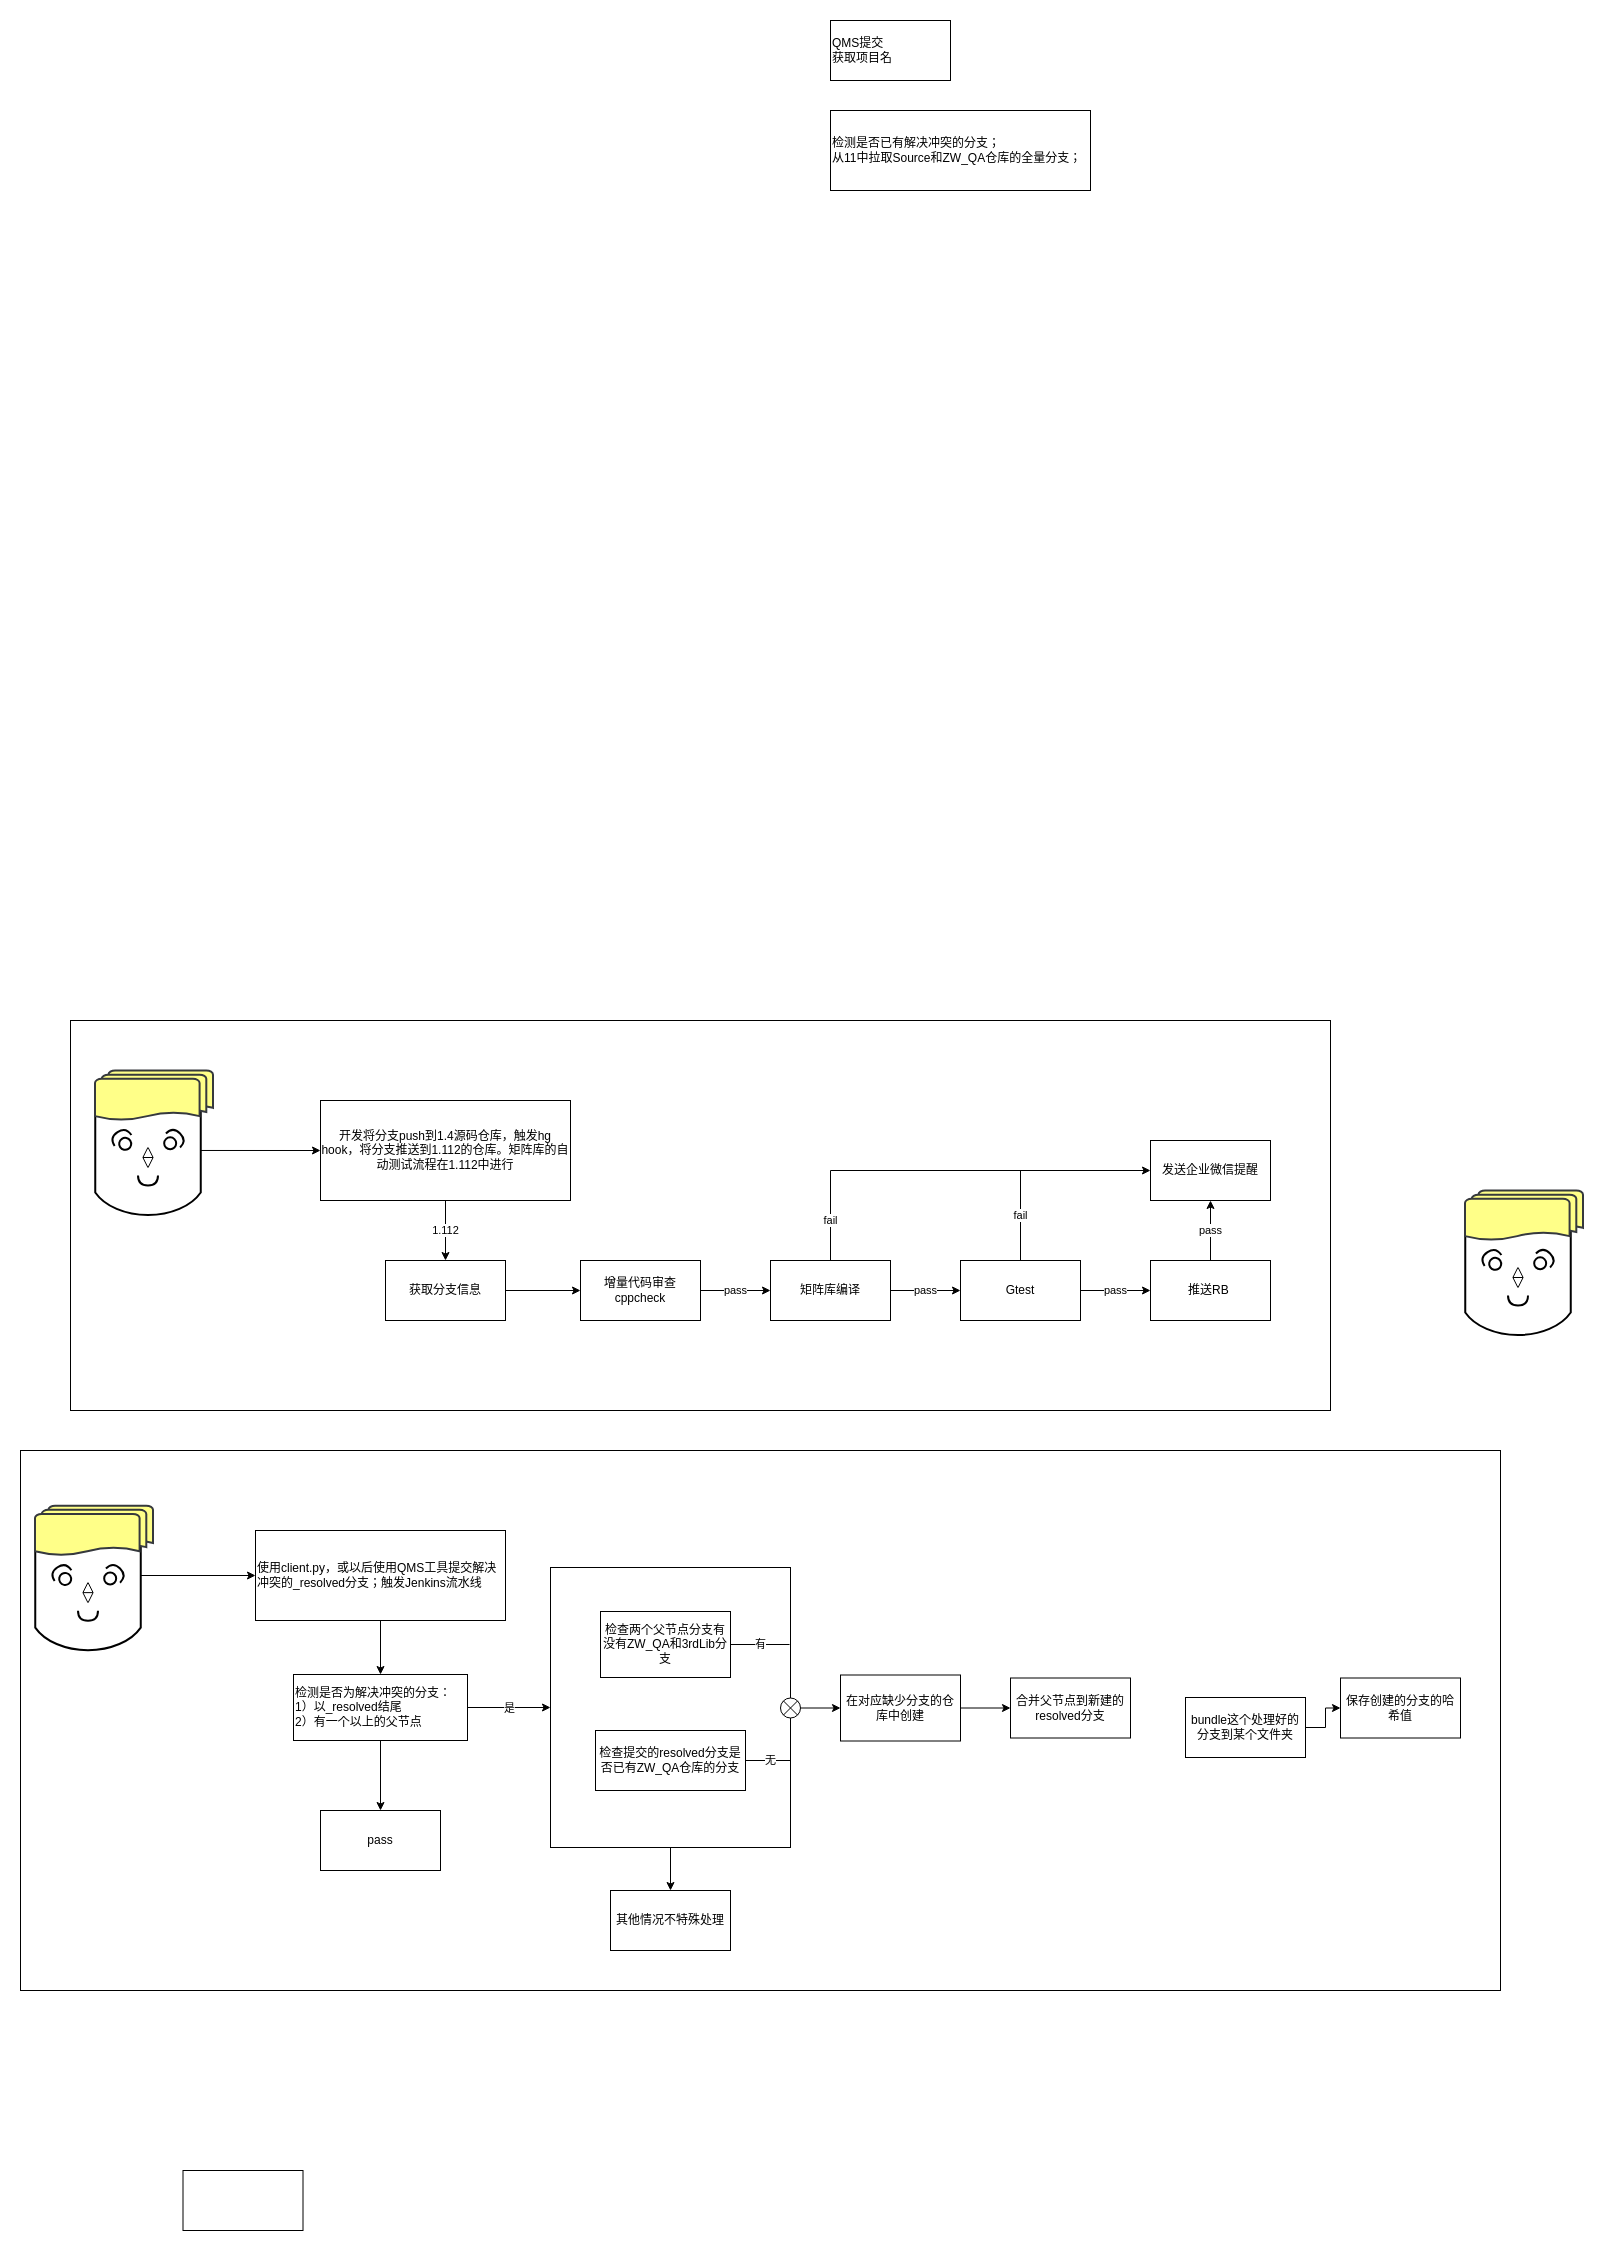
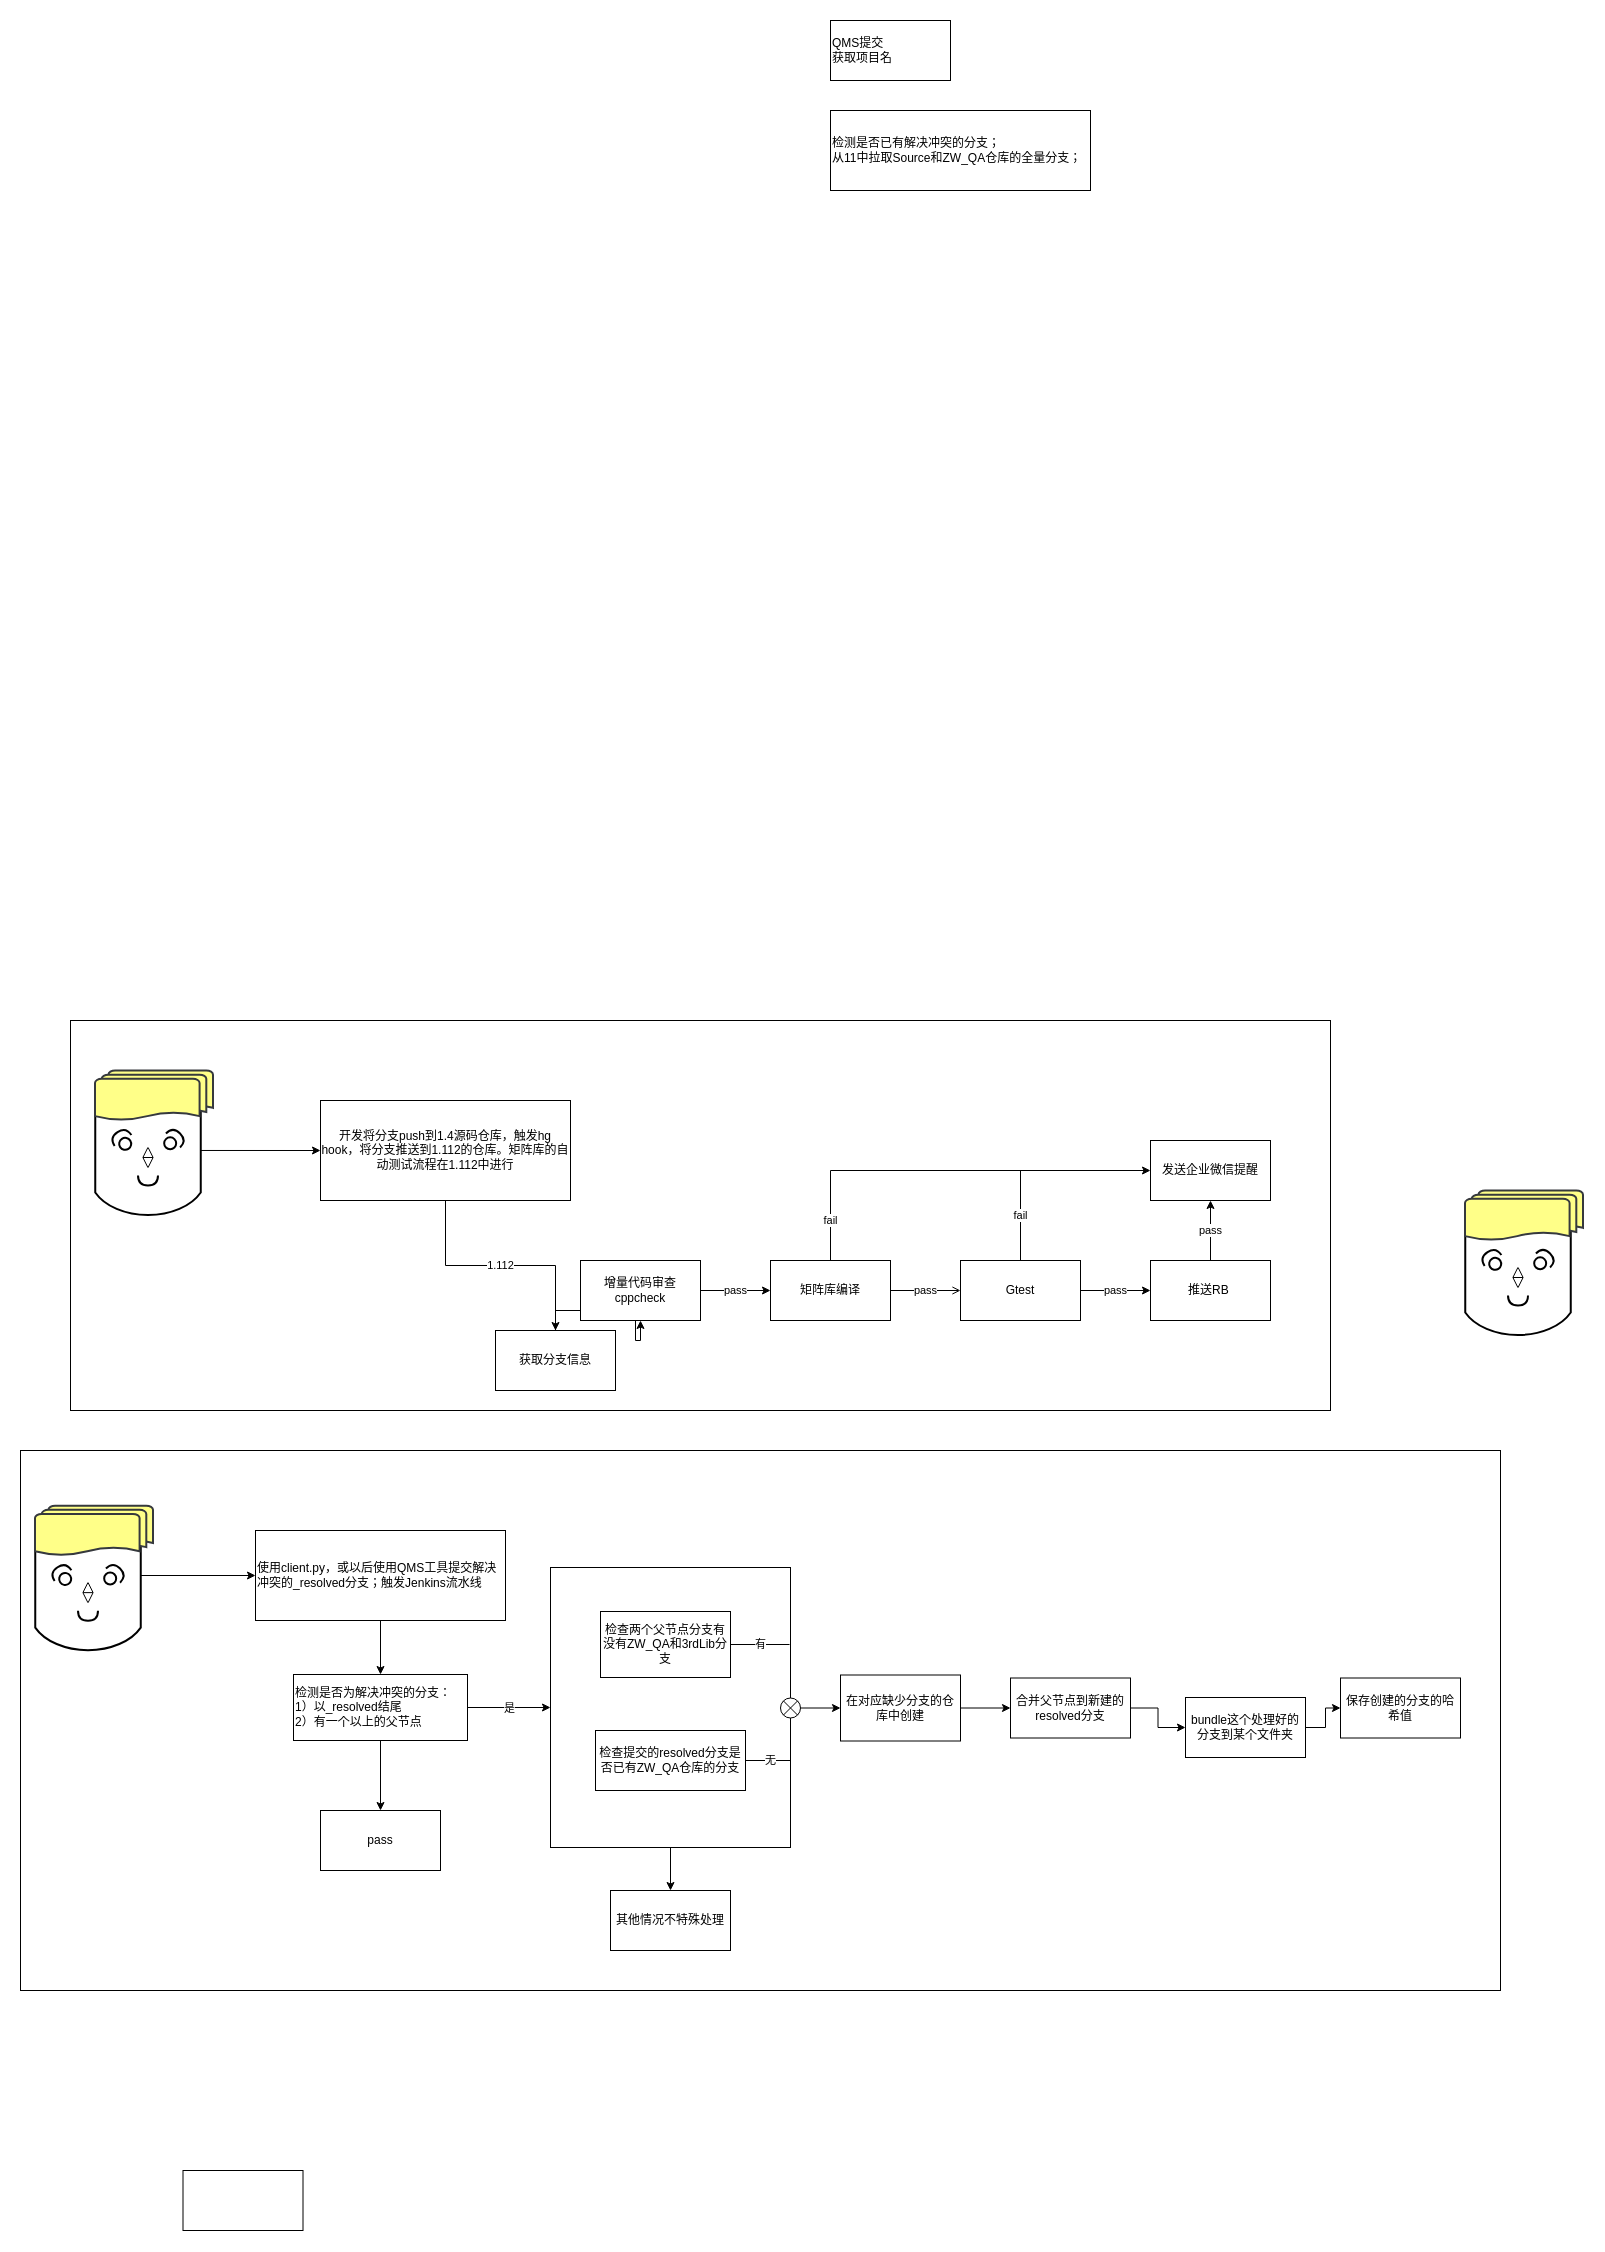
(446, 1291) -> (556, 1361)
(952, 1291) -> (954, 1291)
none -> (1158, 1714)
